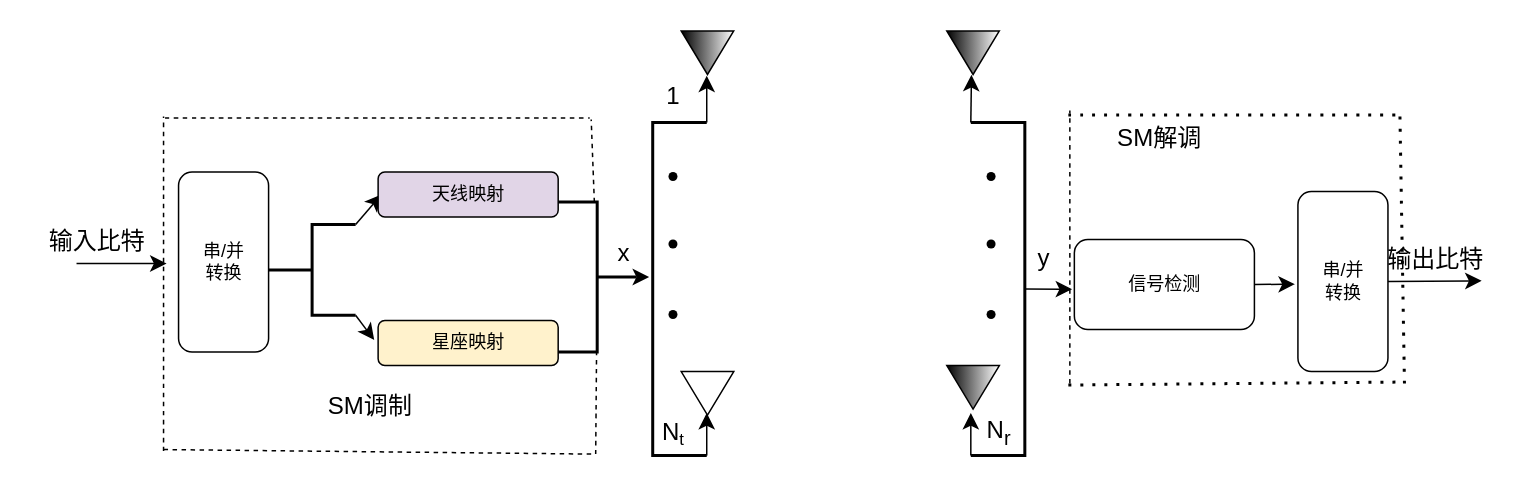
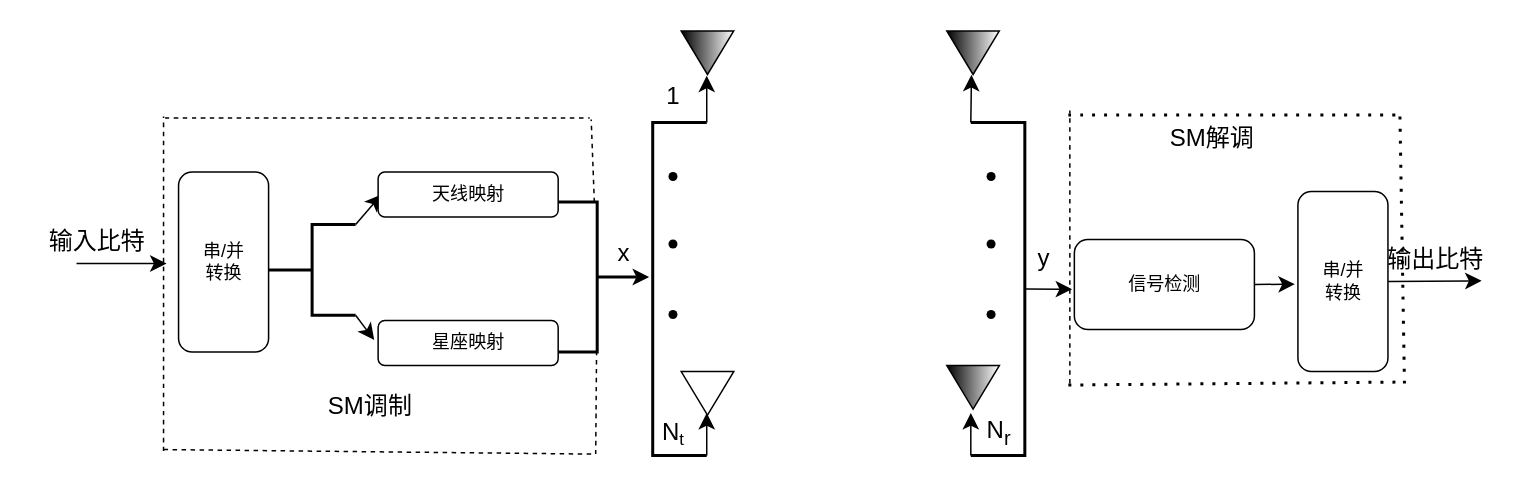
(1159, 137) -> (1211, 137)
(468, 194) -> (468, 194)
(468, 343) -> (468, 343)
